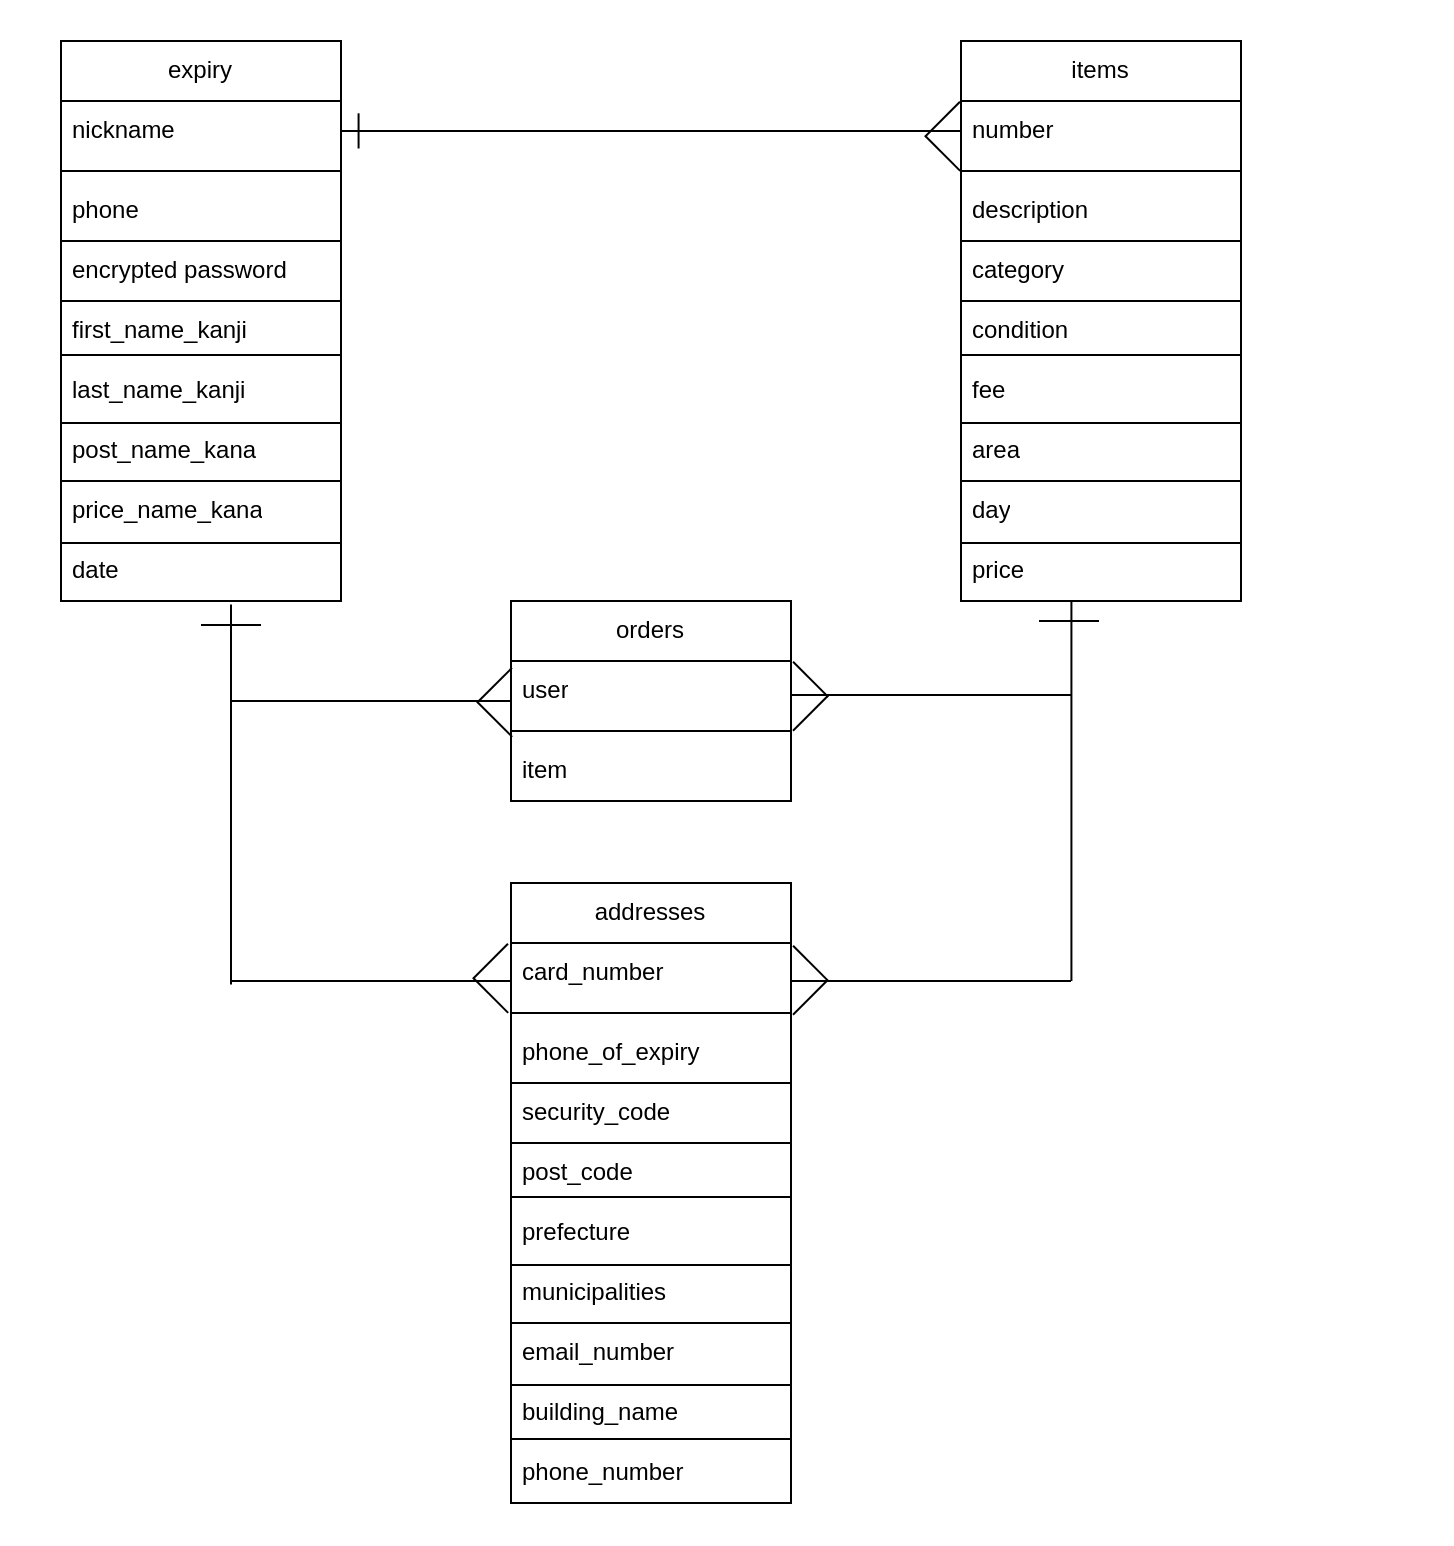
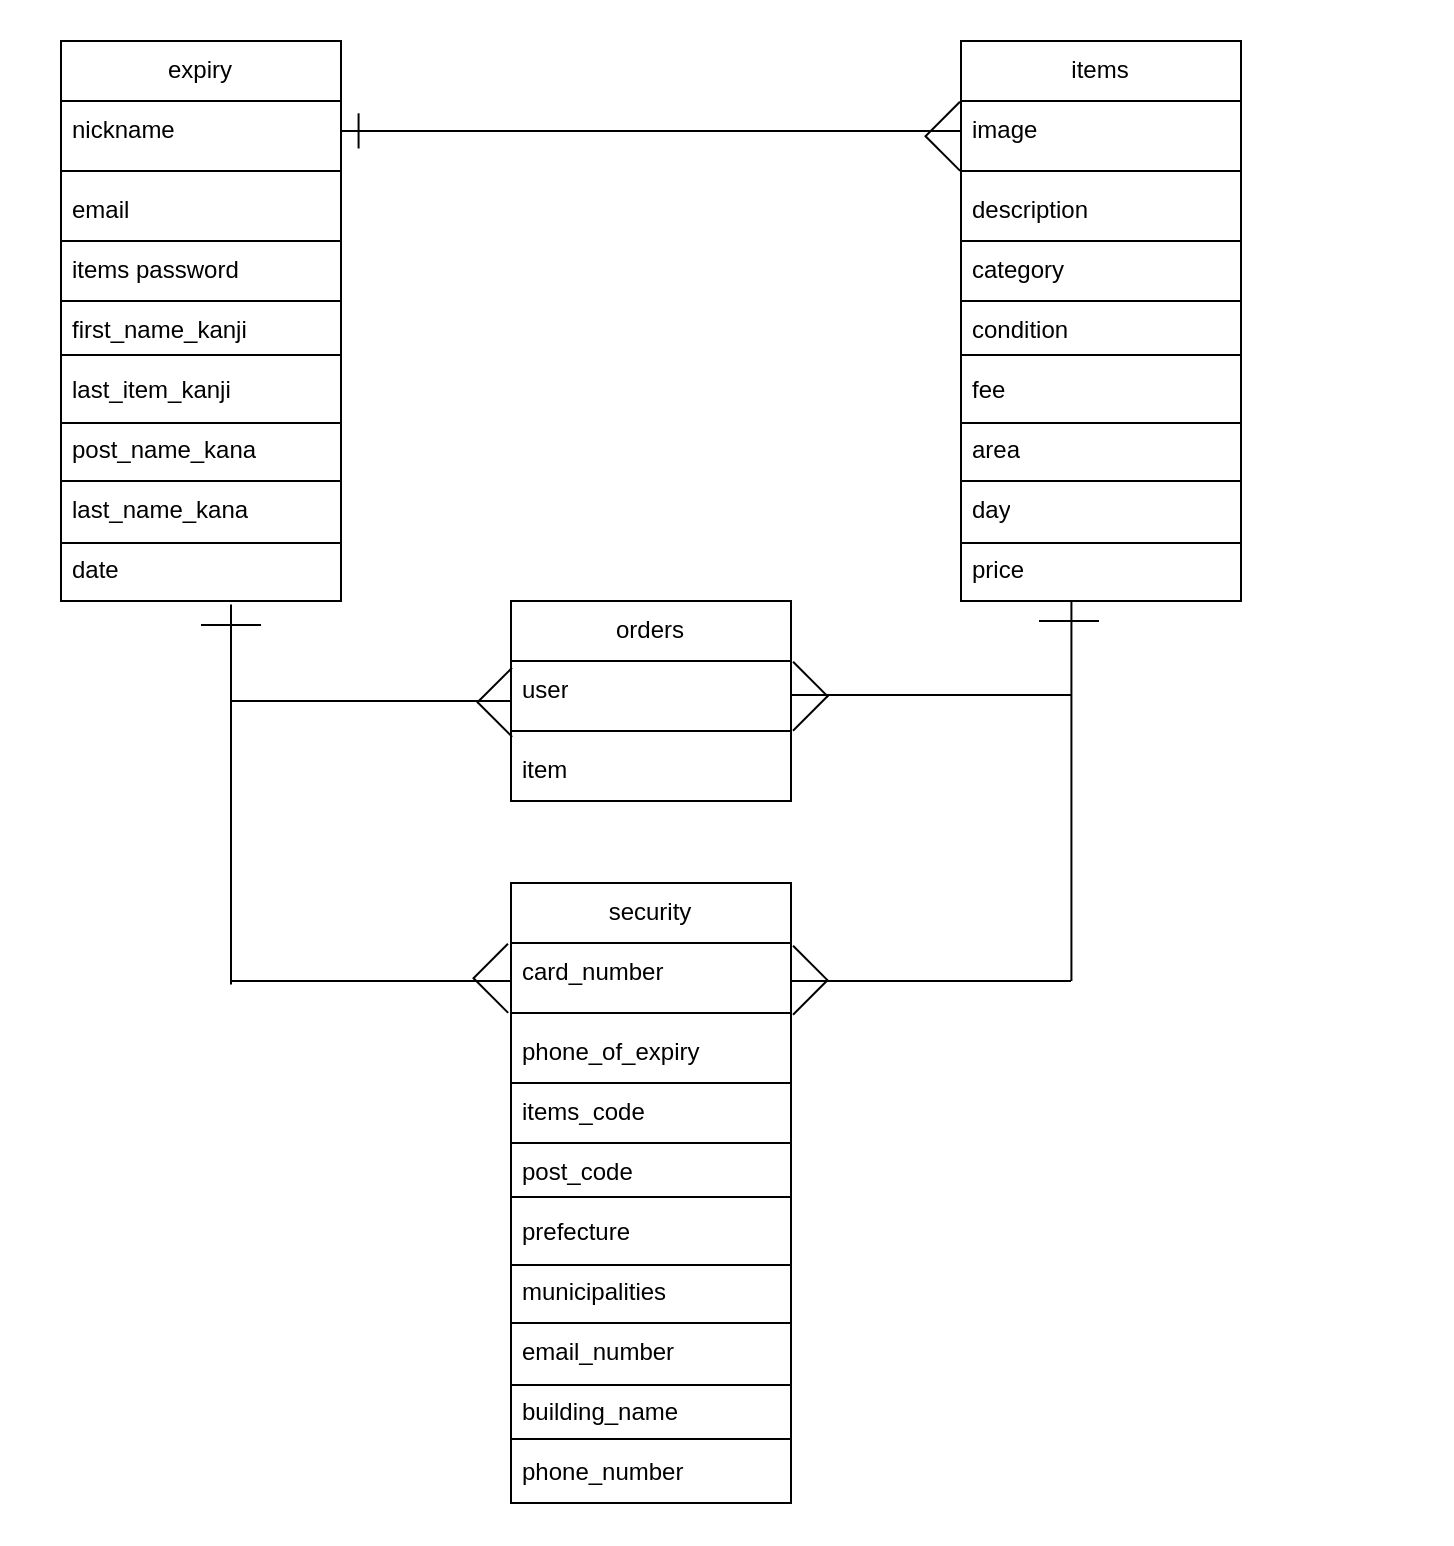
(1013, 131) -> (1003, 131)
(107, 211) -> (100, 211)
(191, 271) -> (161, 271)
(168, 391) -> (164, 391)
(171, 511) -> (164, 511)
(651, 913) -> (651, 913)
(607, 1113) -> (587, 1113)
